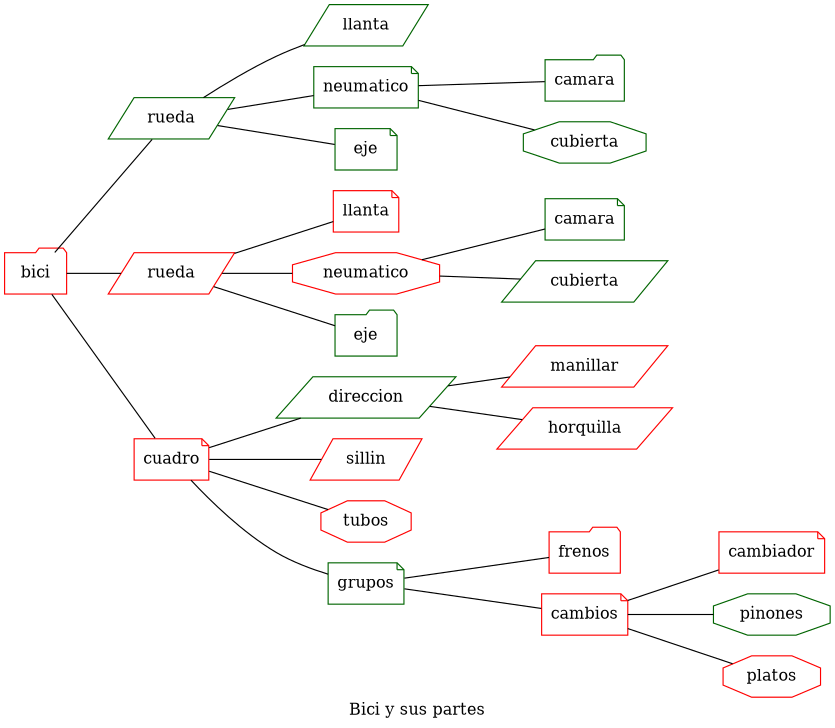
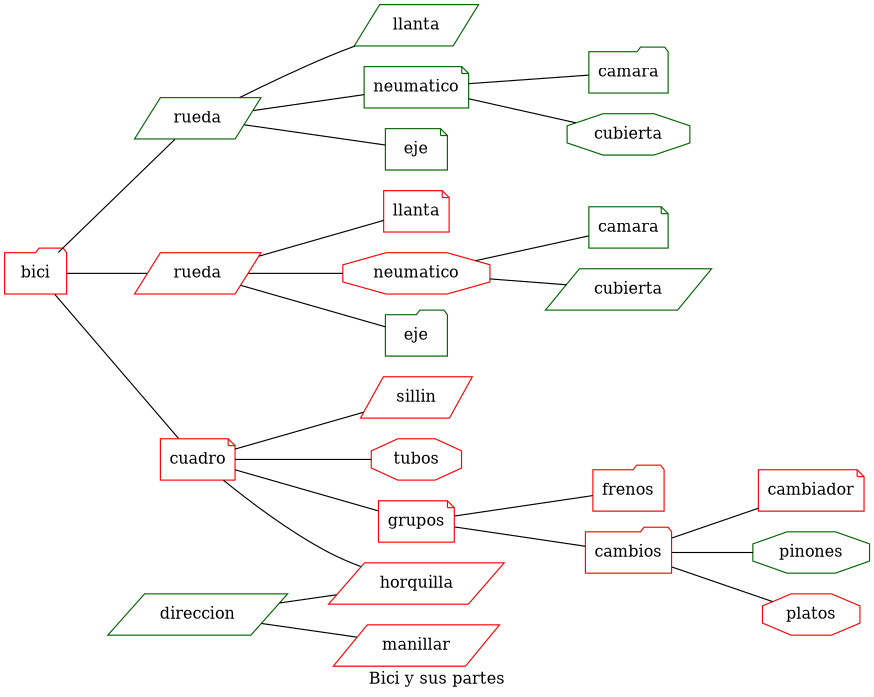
(255, 433) -> (289, 529)
(366, 583) -> (416, 521)
(585, 615) -> (628, 552)
